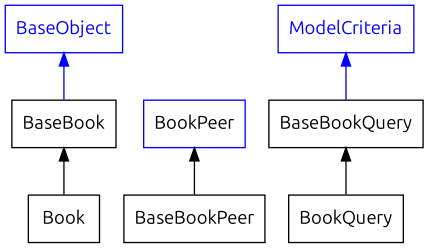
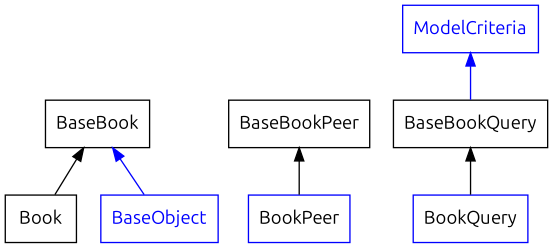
(64, 83) -> (132, 177)
(194, 178) -> (299, 178)
(346, 219) -> (471, 219)
